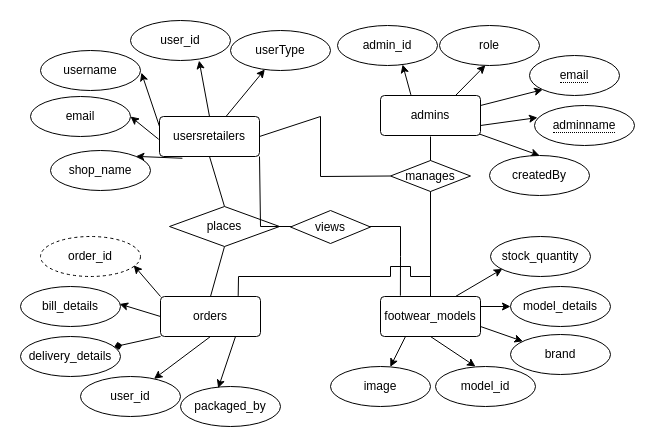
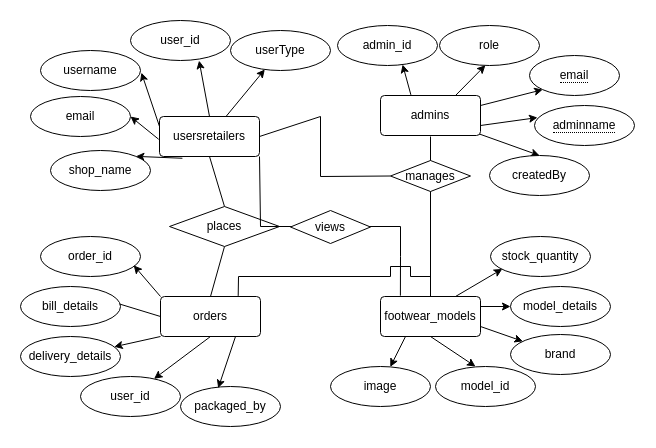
(91, 257) -> (91, 257)
(127, 306) -> (124, 306)
(123, 345) -> (122, 345)
